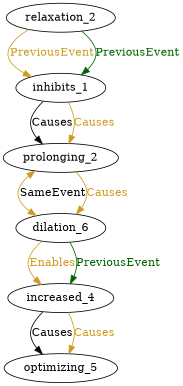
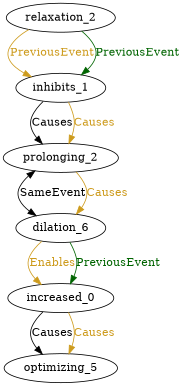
(18, 194) -> (18, 194)
(61, 298) -> (61, 298)
